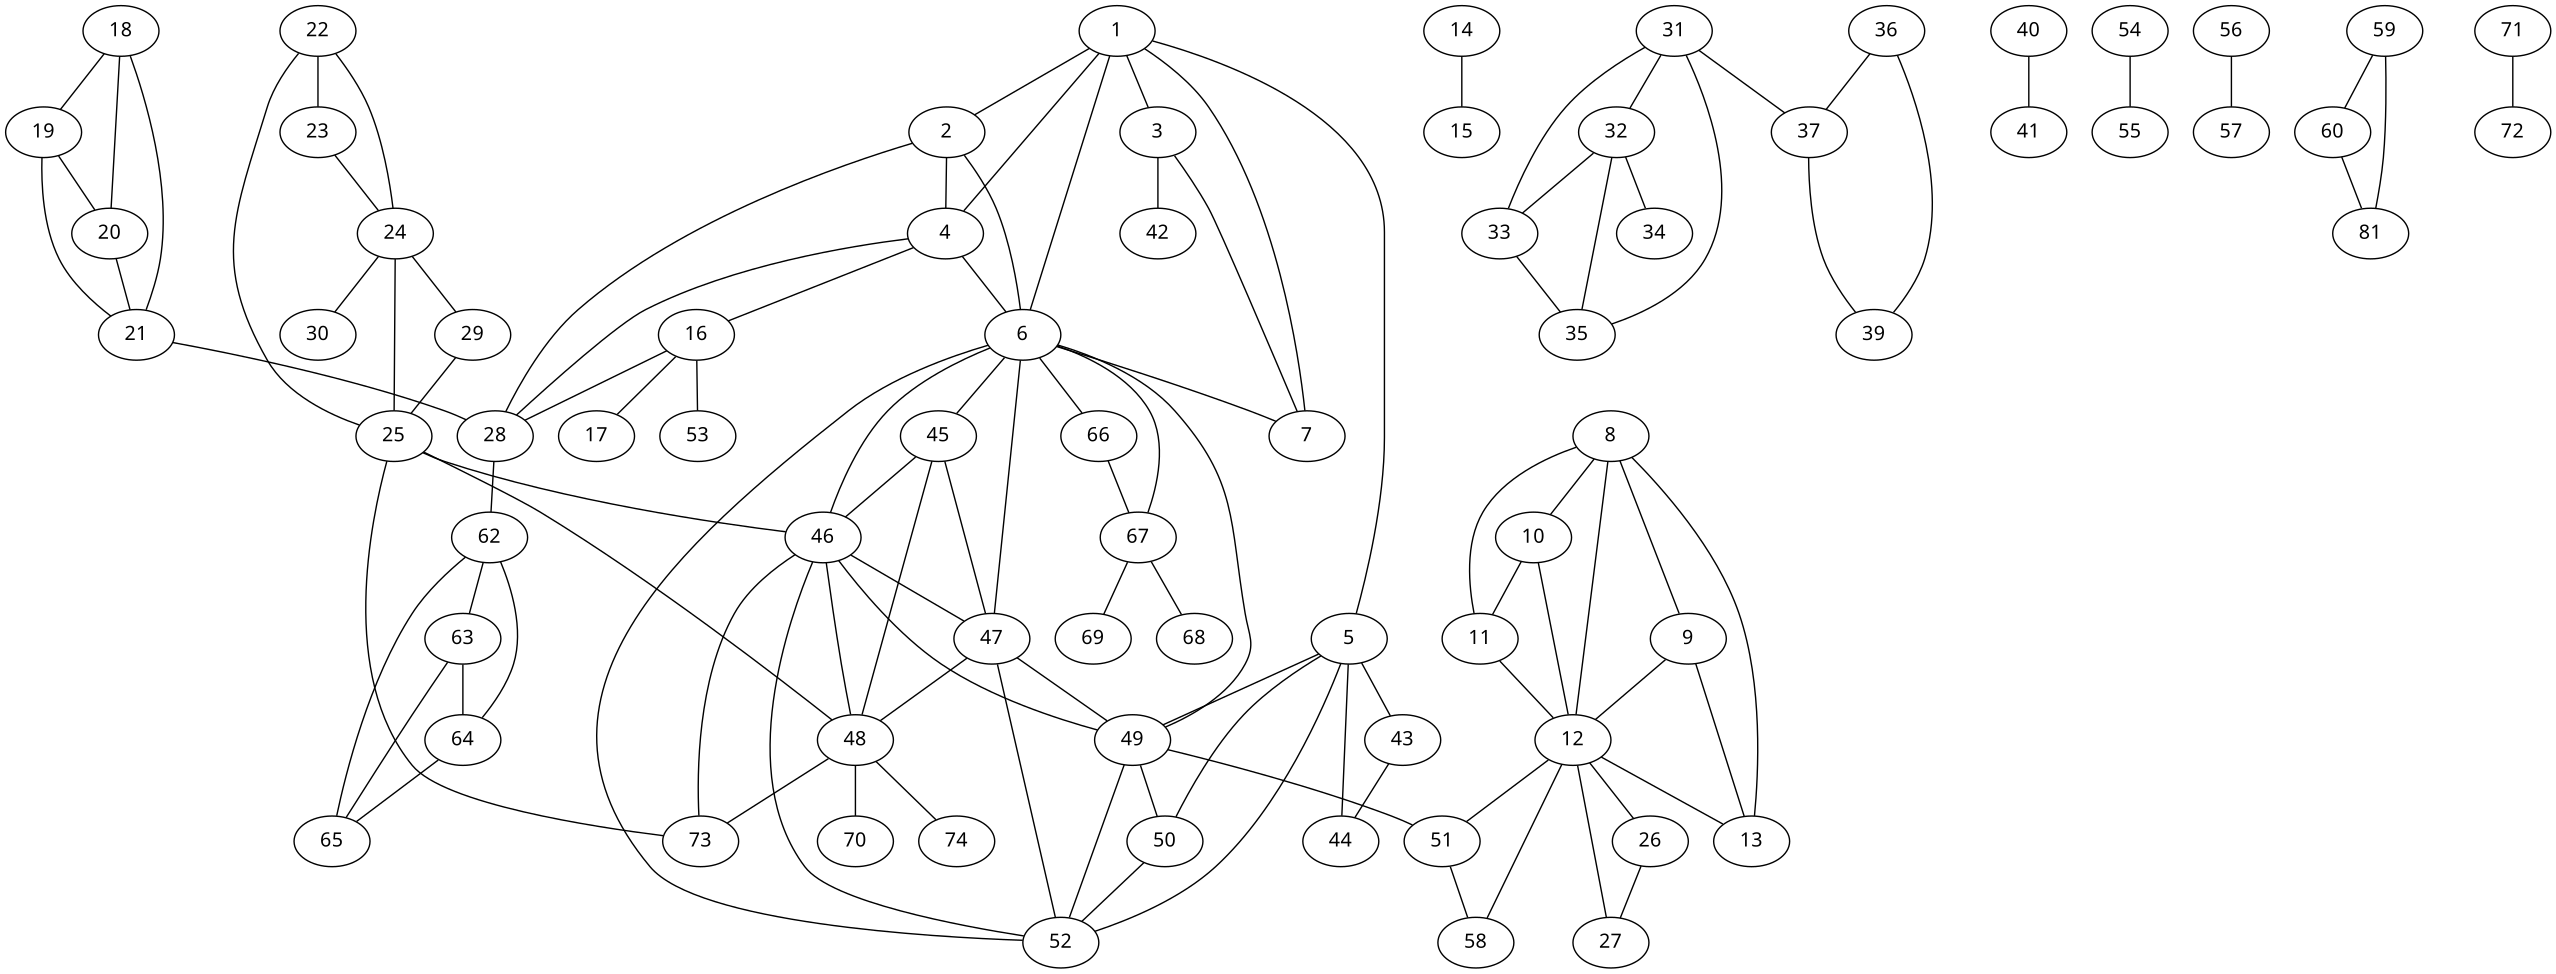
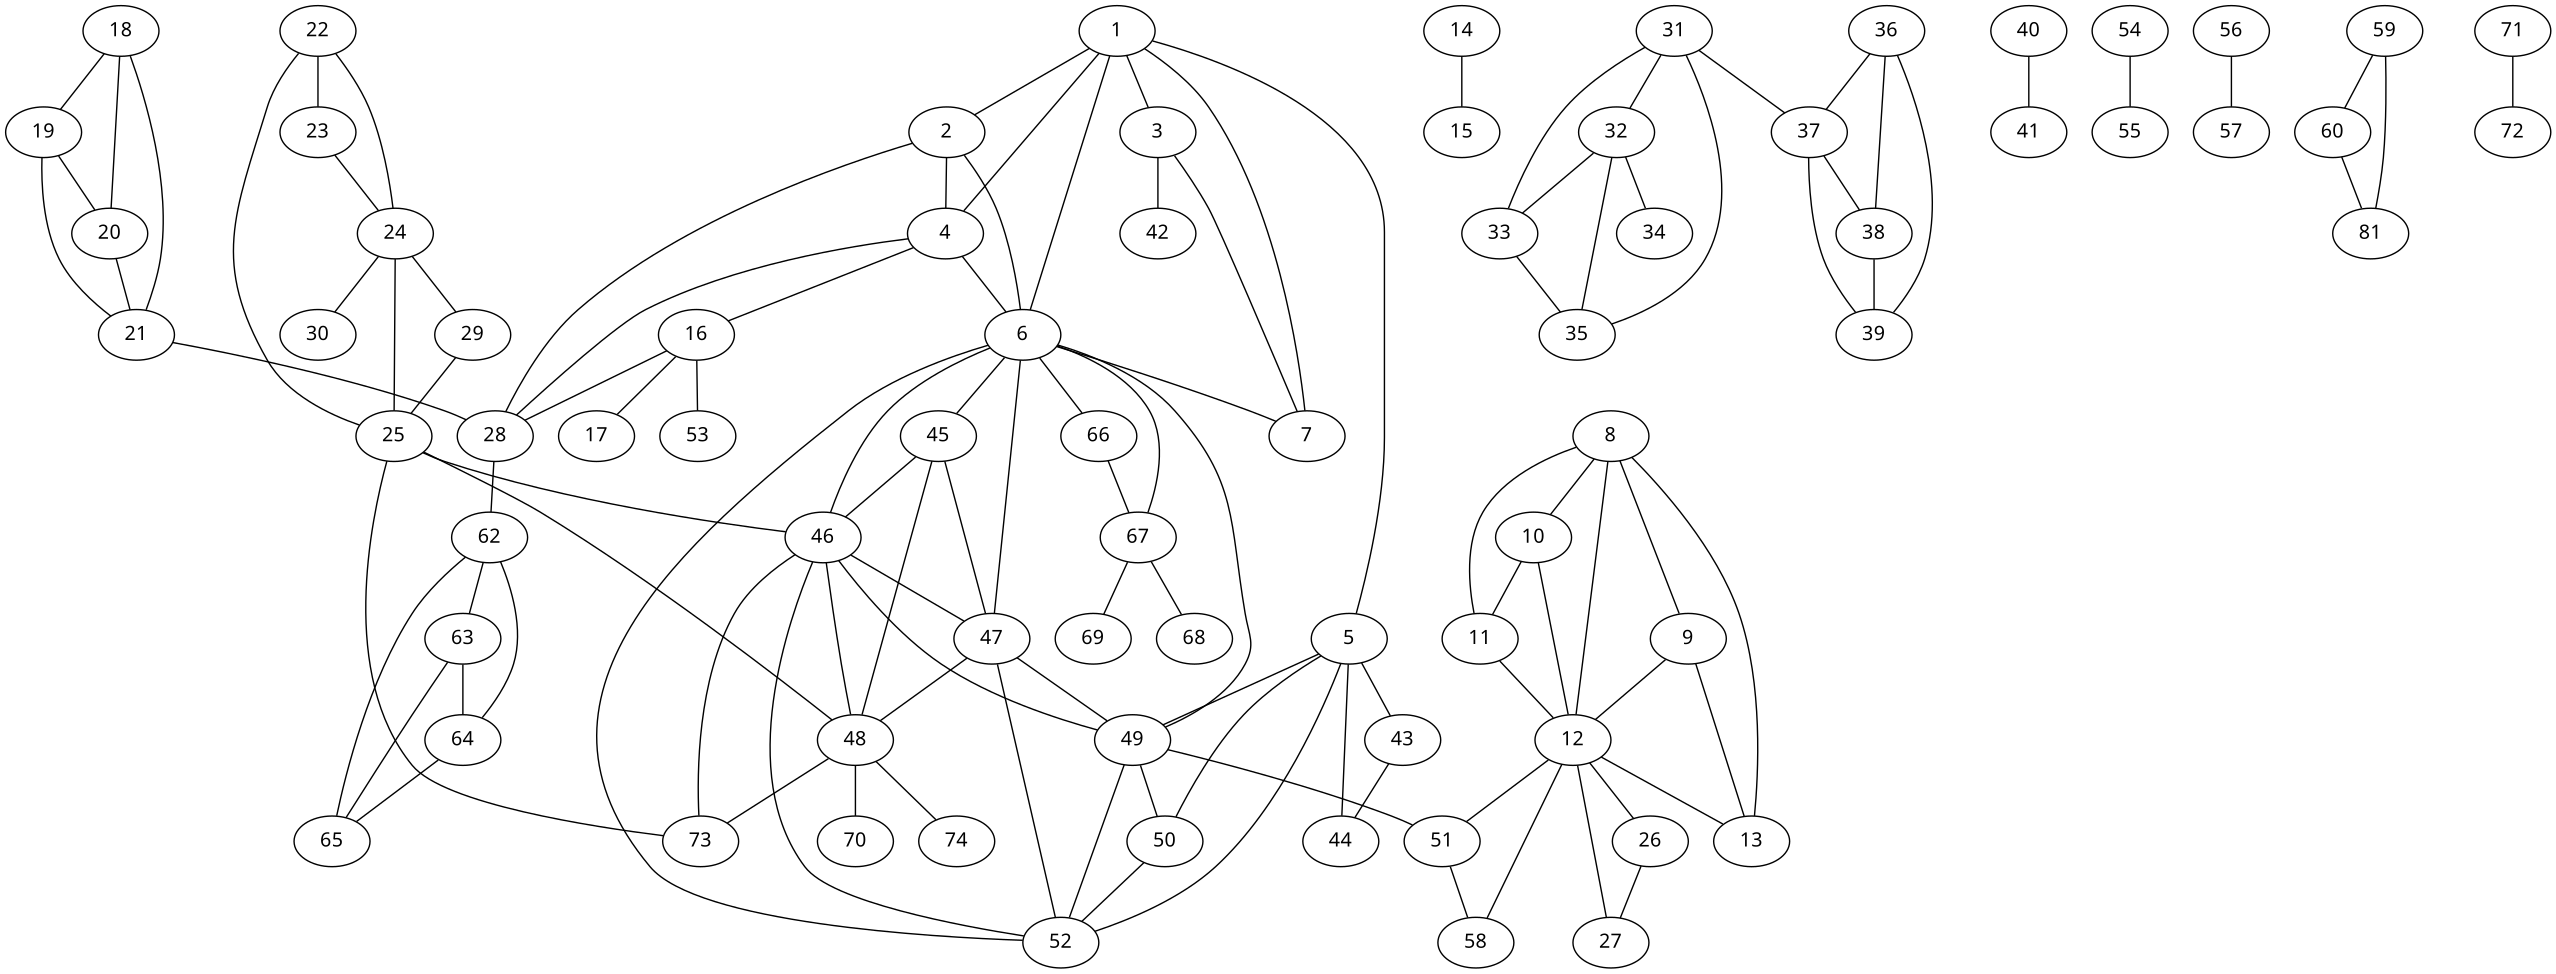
none -> (1874, 234)
